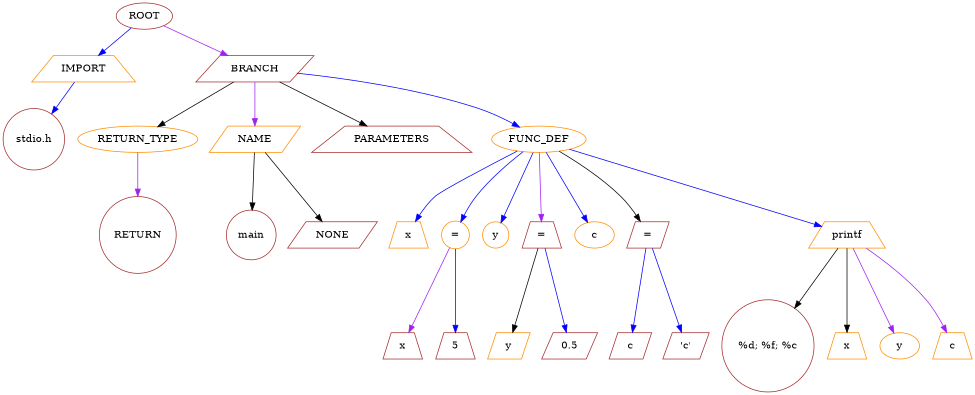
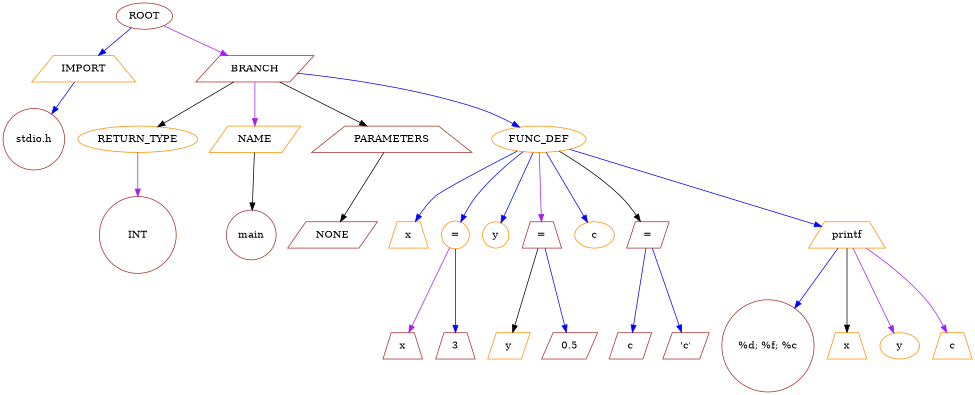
(291, 184) -> (364, 184)
(138, 235) -> (138, 235)
(818, 275) -> (818, 275)
(455, 346) -> (455, 346)
